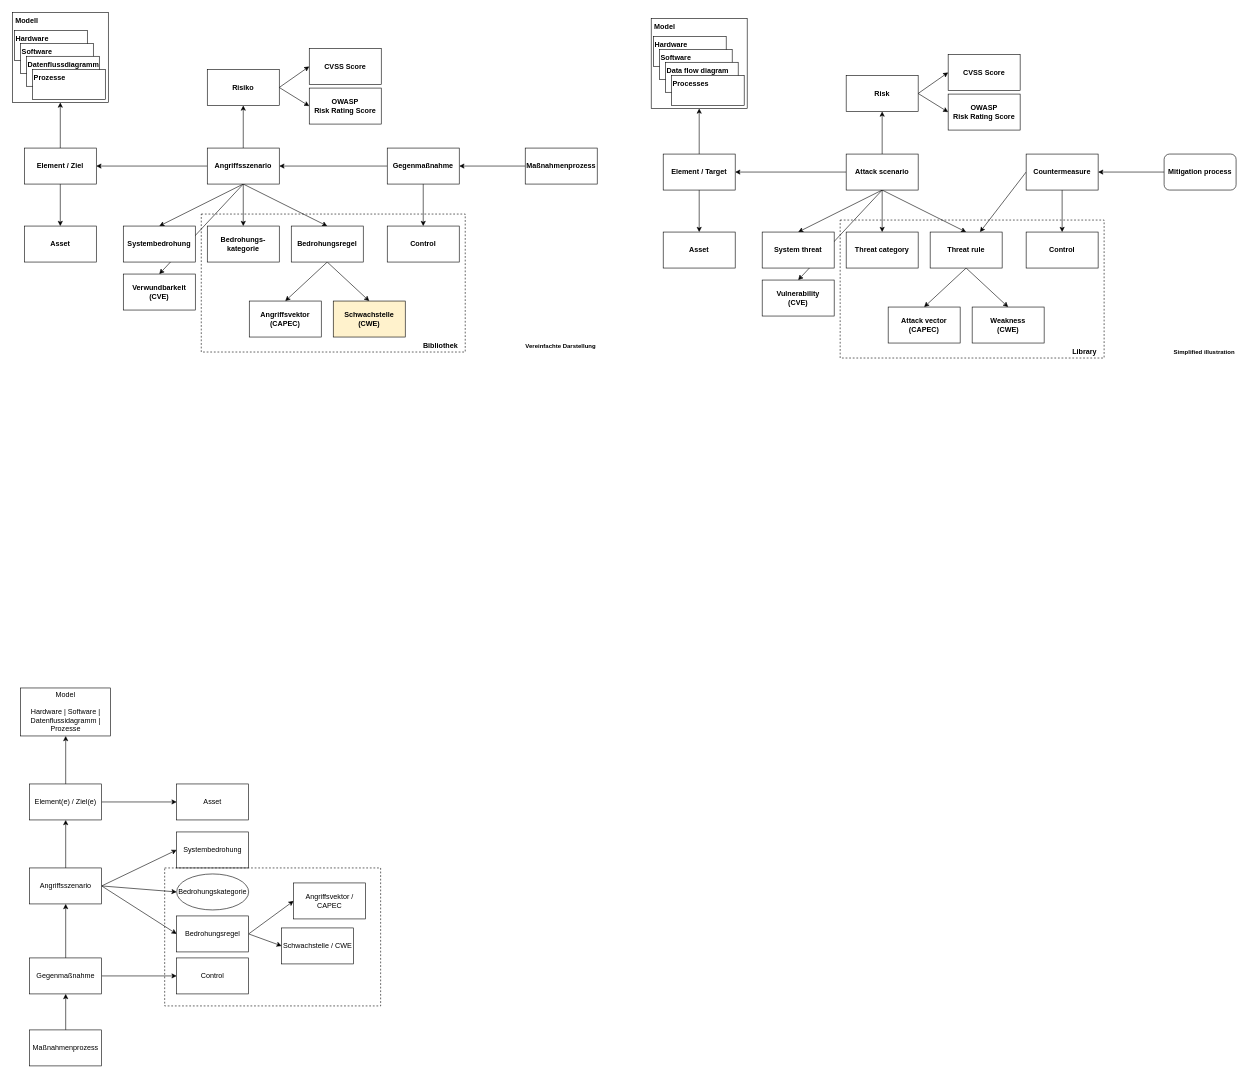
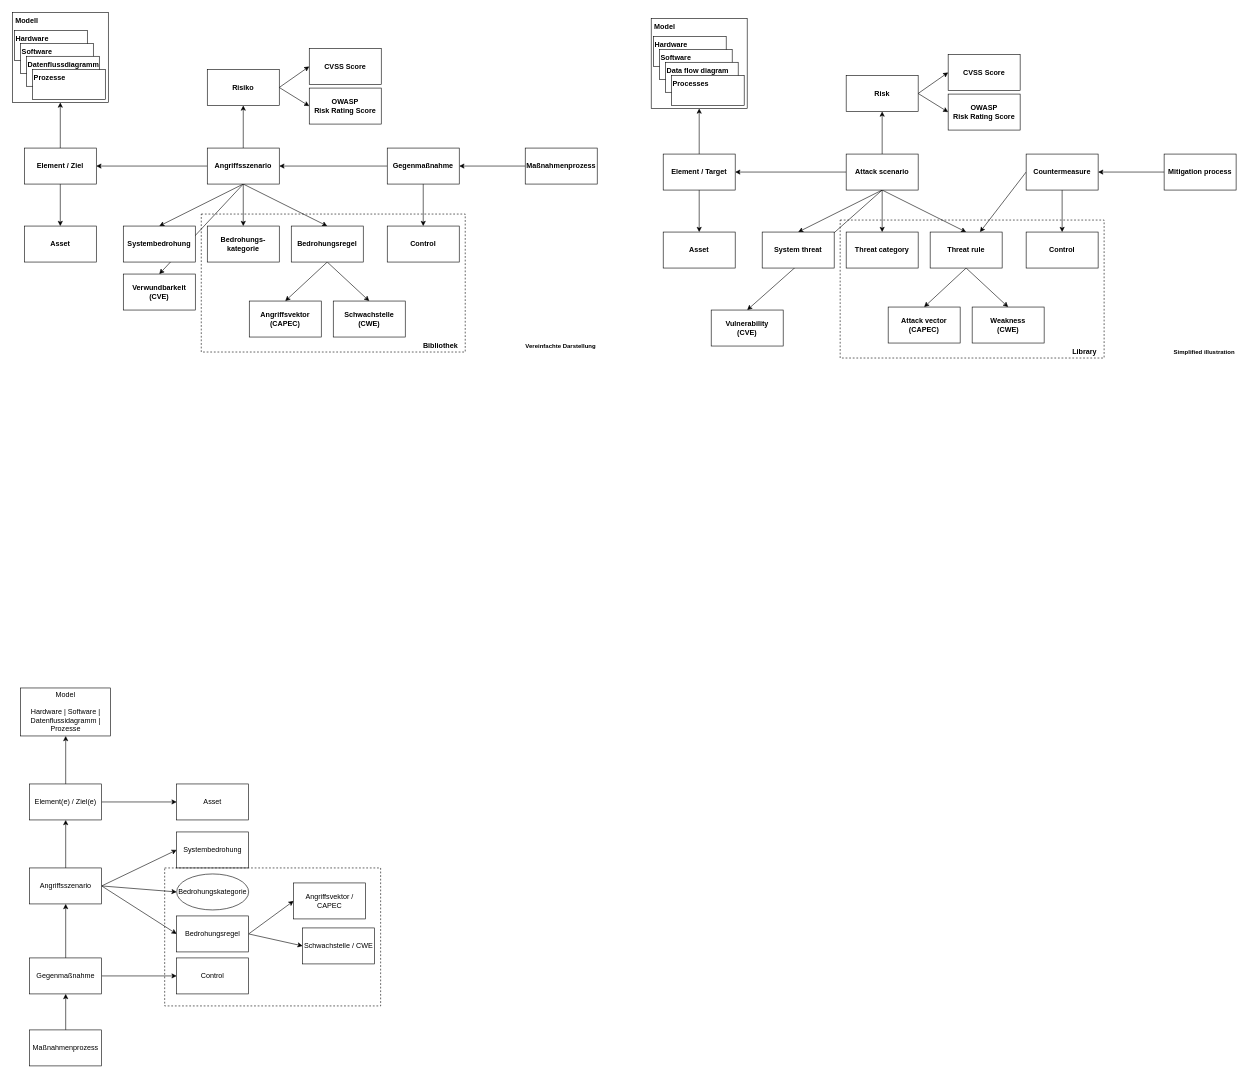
(1200, 172) -> (1200, 172)
(798, 298) -> (747, 328)
(369, 319) -> (369, 319)
(318, 946) -> (339, 946)
